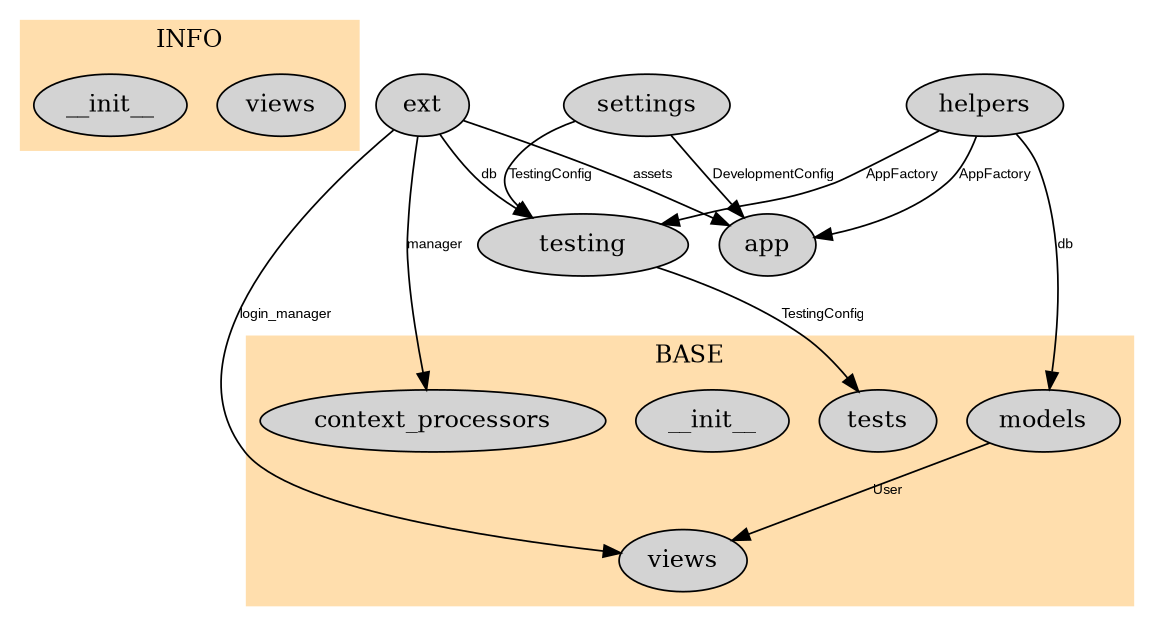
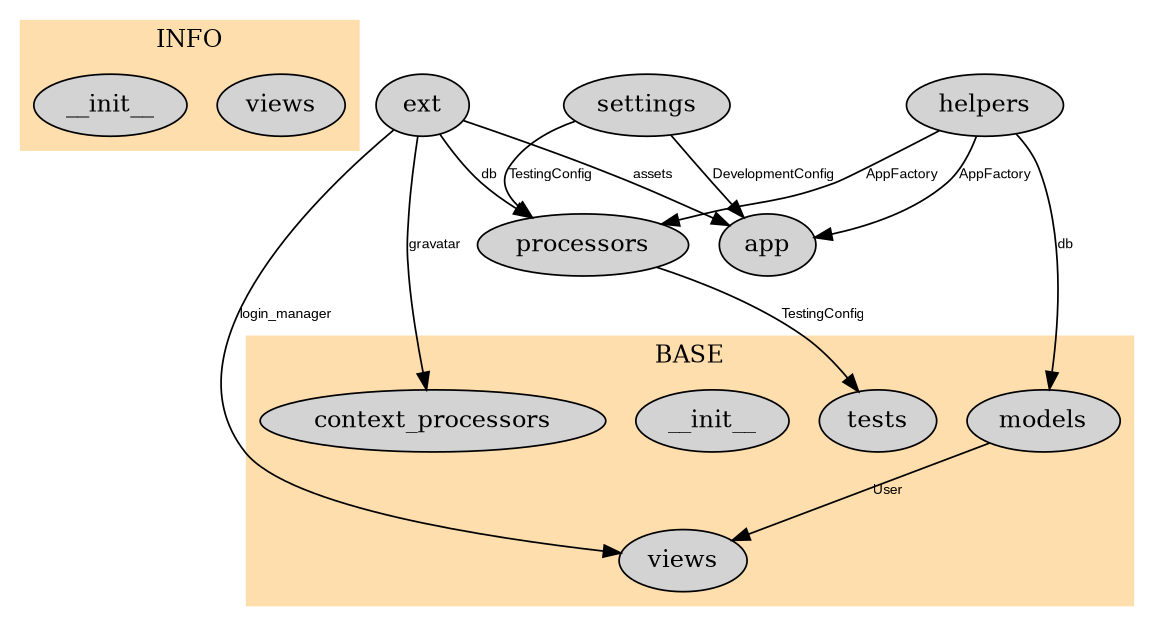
(436, 245) -> (436, 245)
(583, 245) -> (583, 245)
